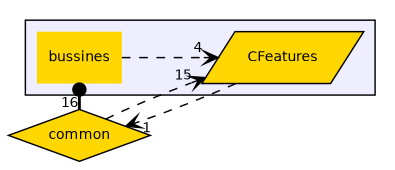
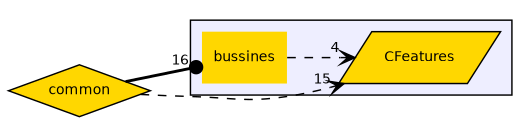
(186, 104) -> none
